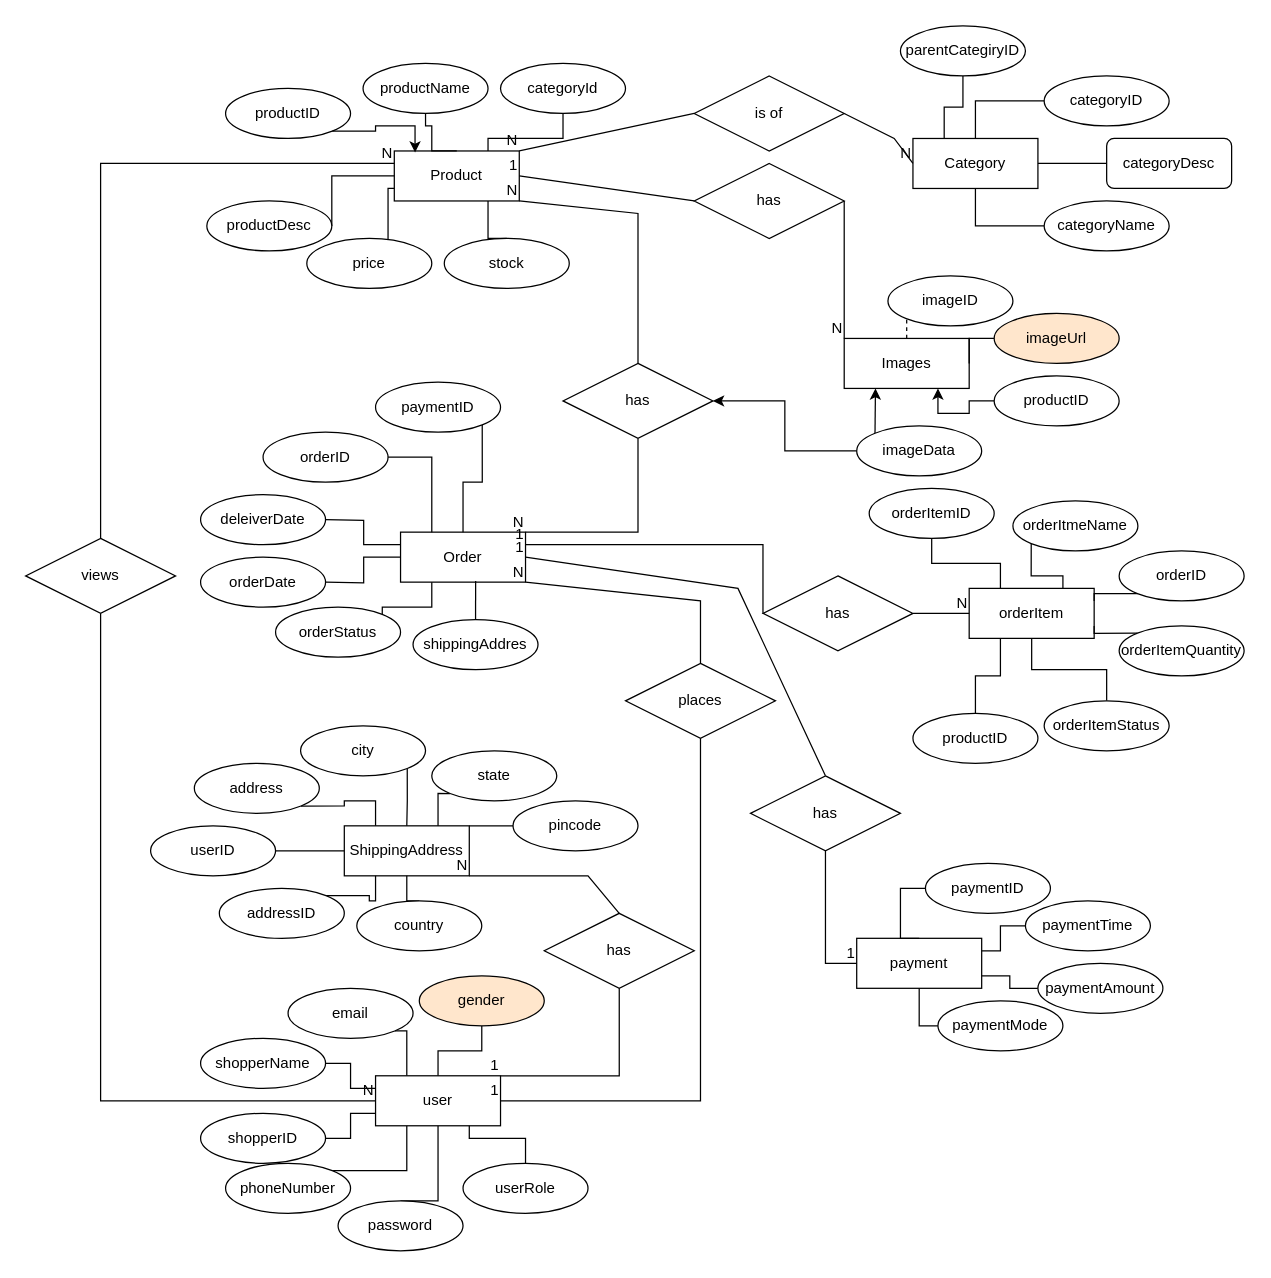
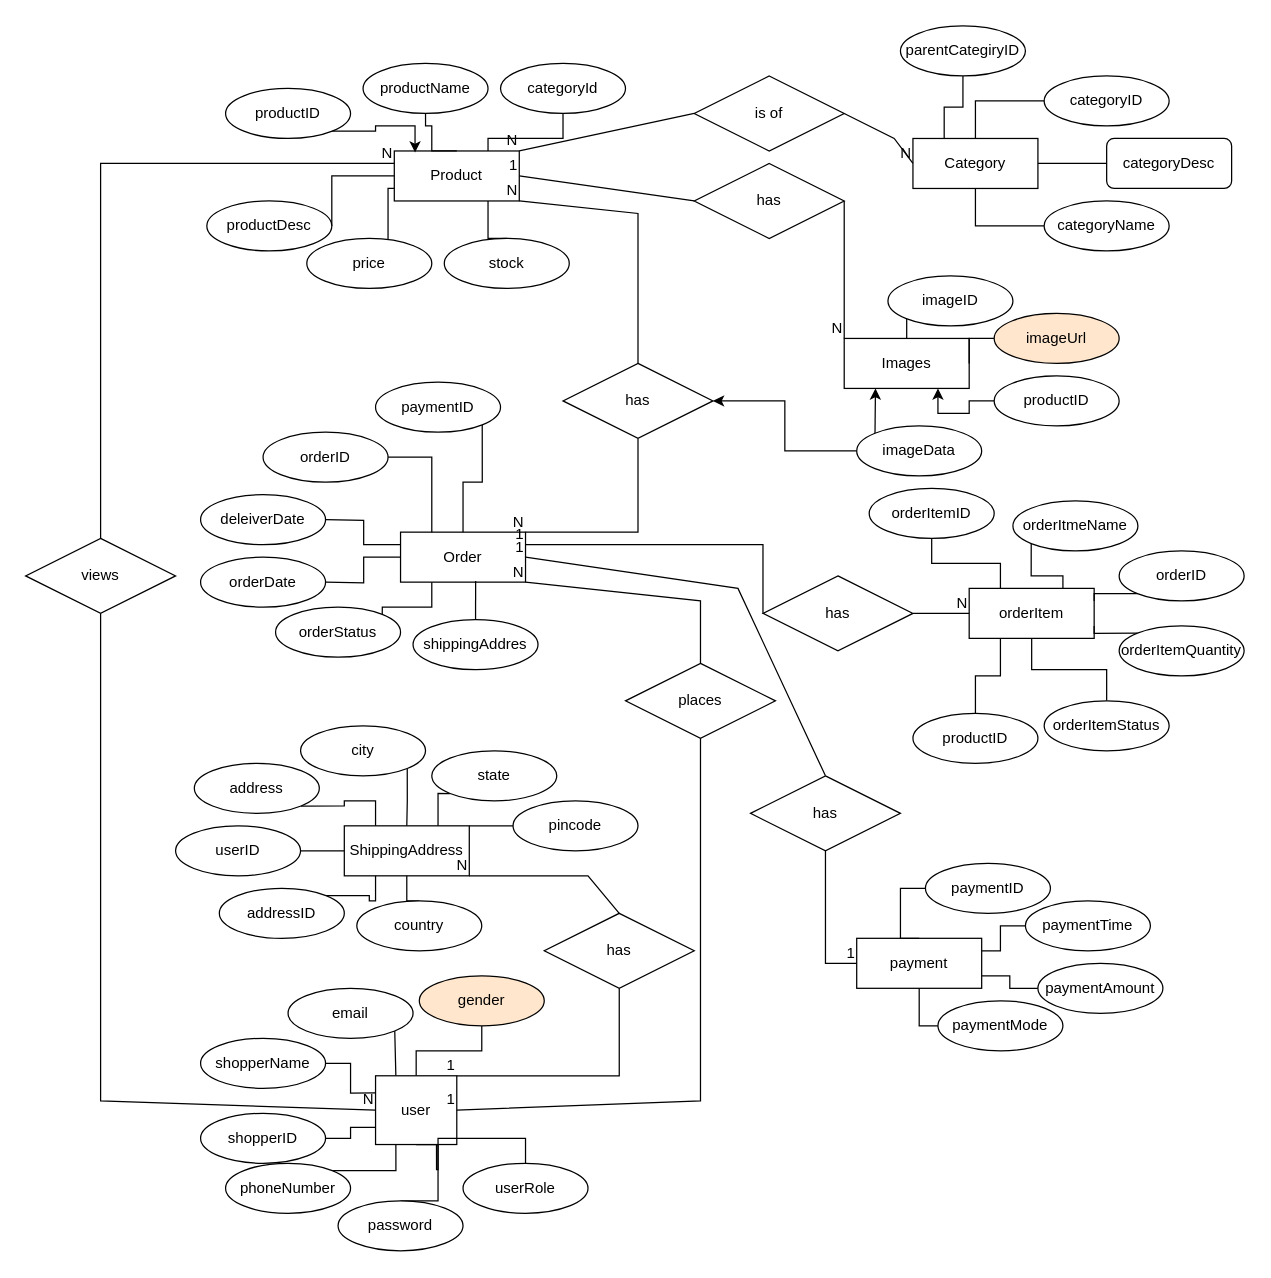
(907, 329) -> (907, 329)
(213, 851) -> (238, 851)
(438, 1101) -> (416, 1110)
